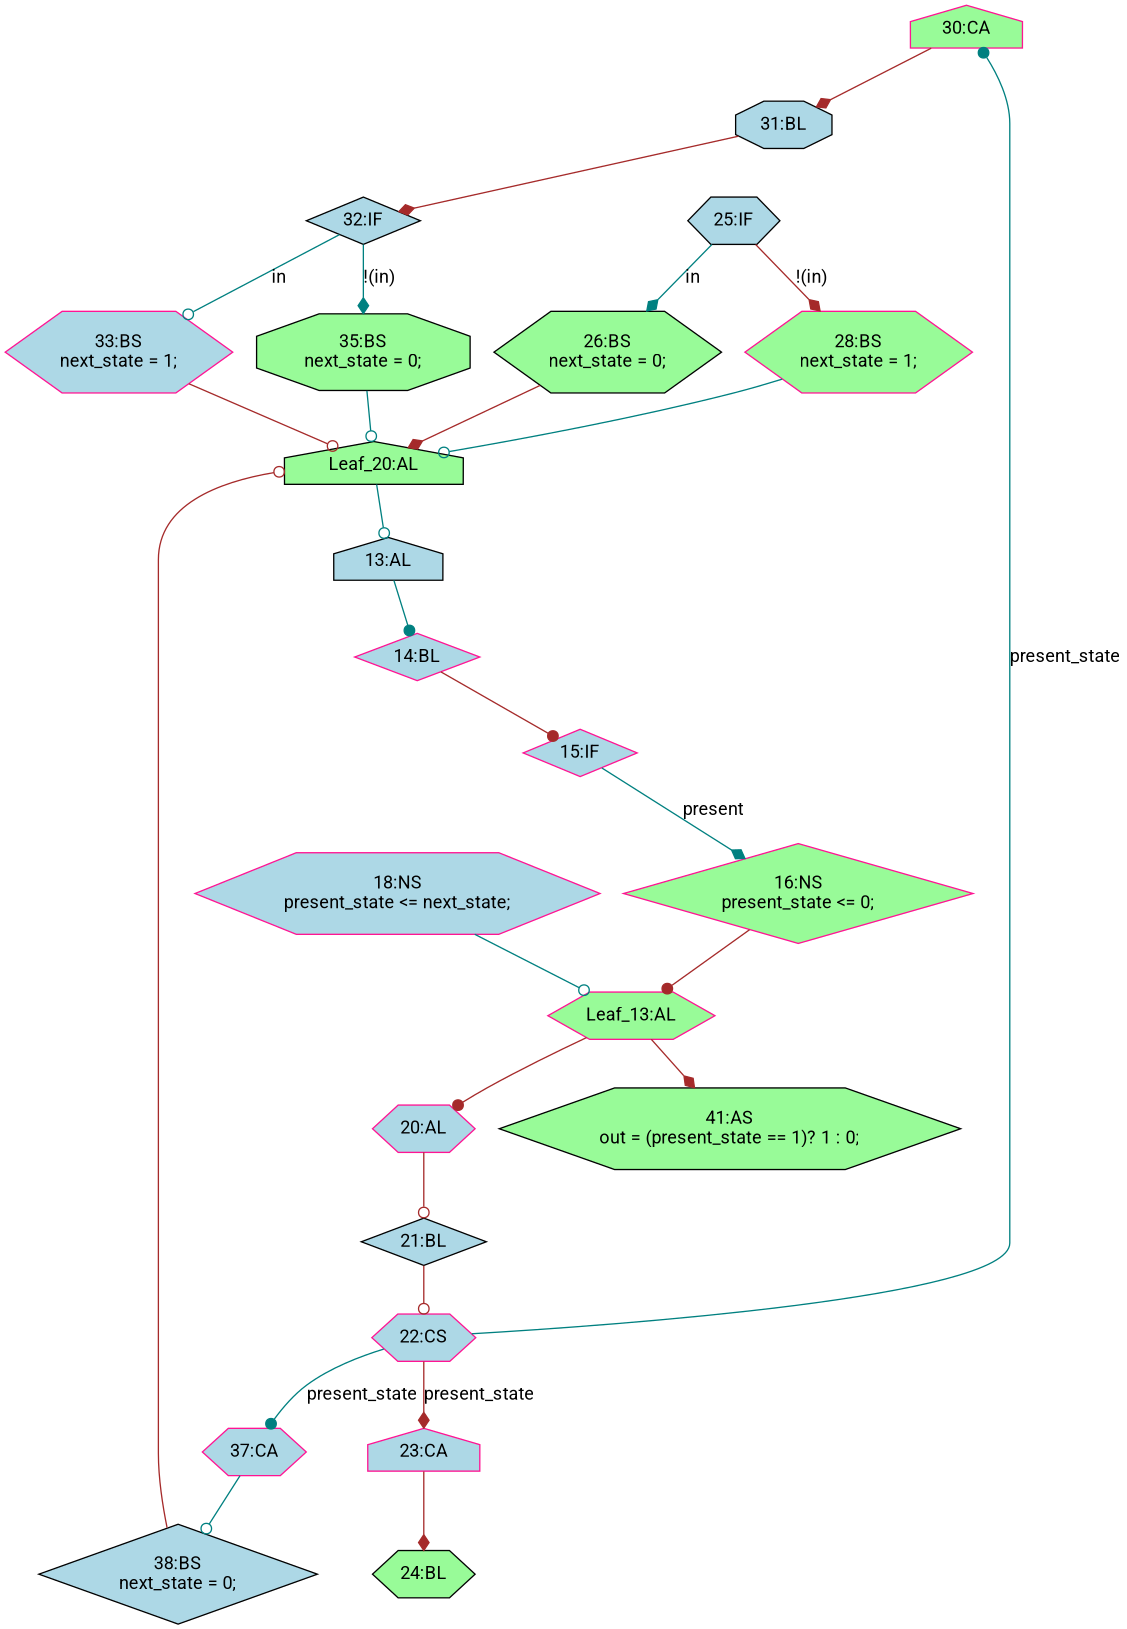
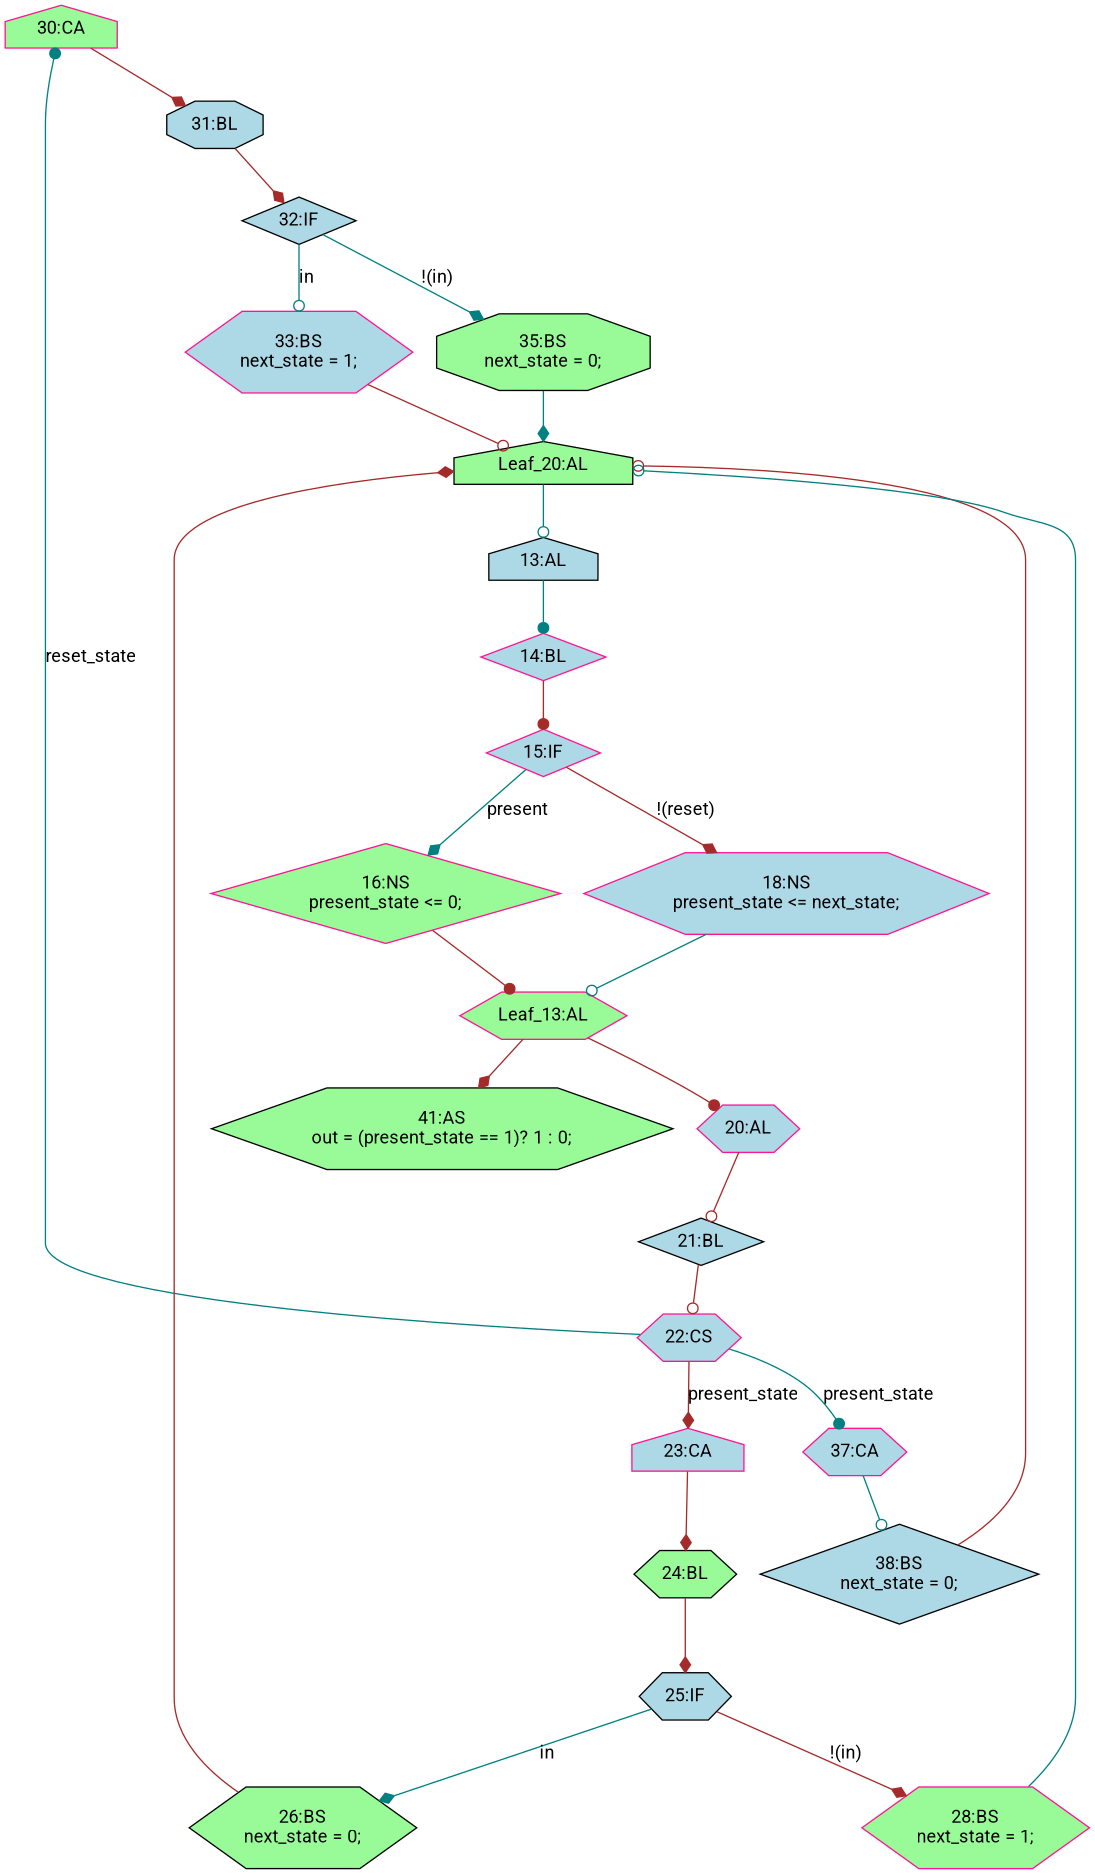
(369, 411) -> (543, 408)
(1066, 657) -> (91, 657)
none -> (634, 806)
none -> (685, 1627)
